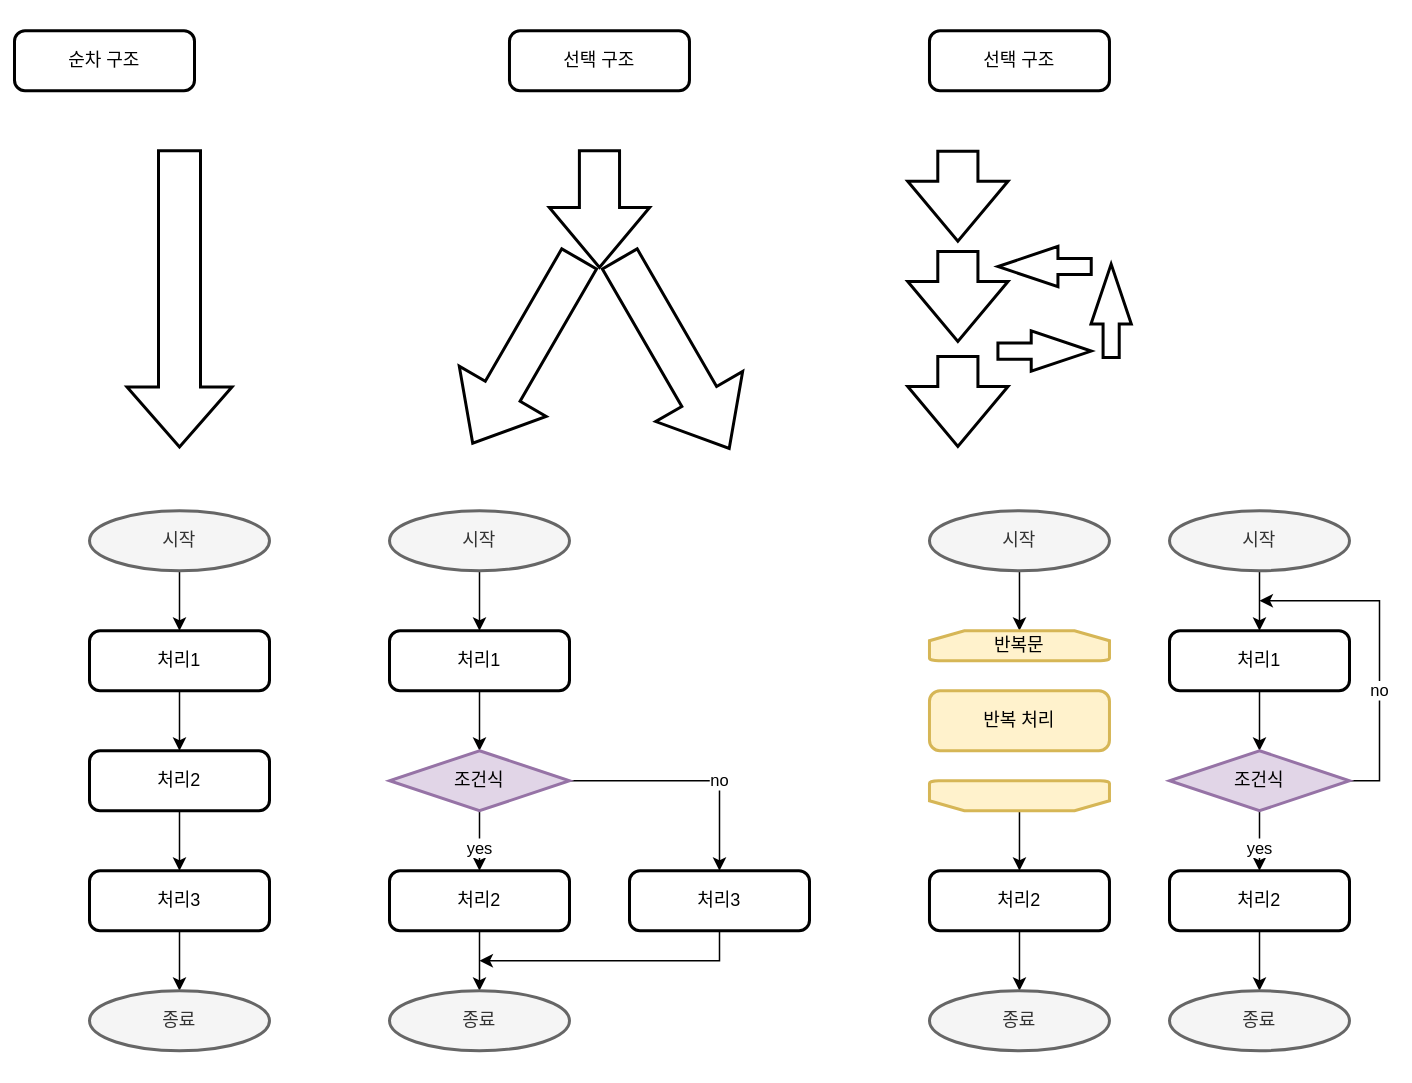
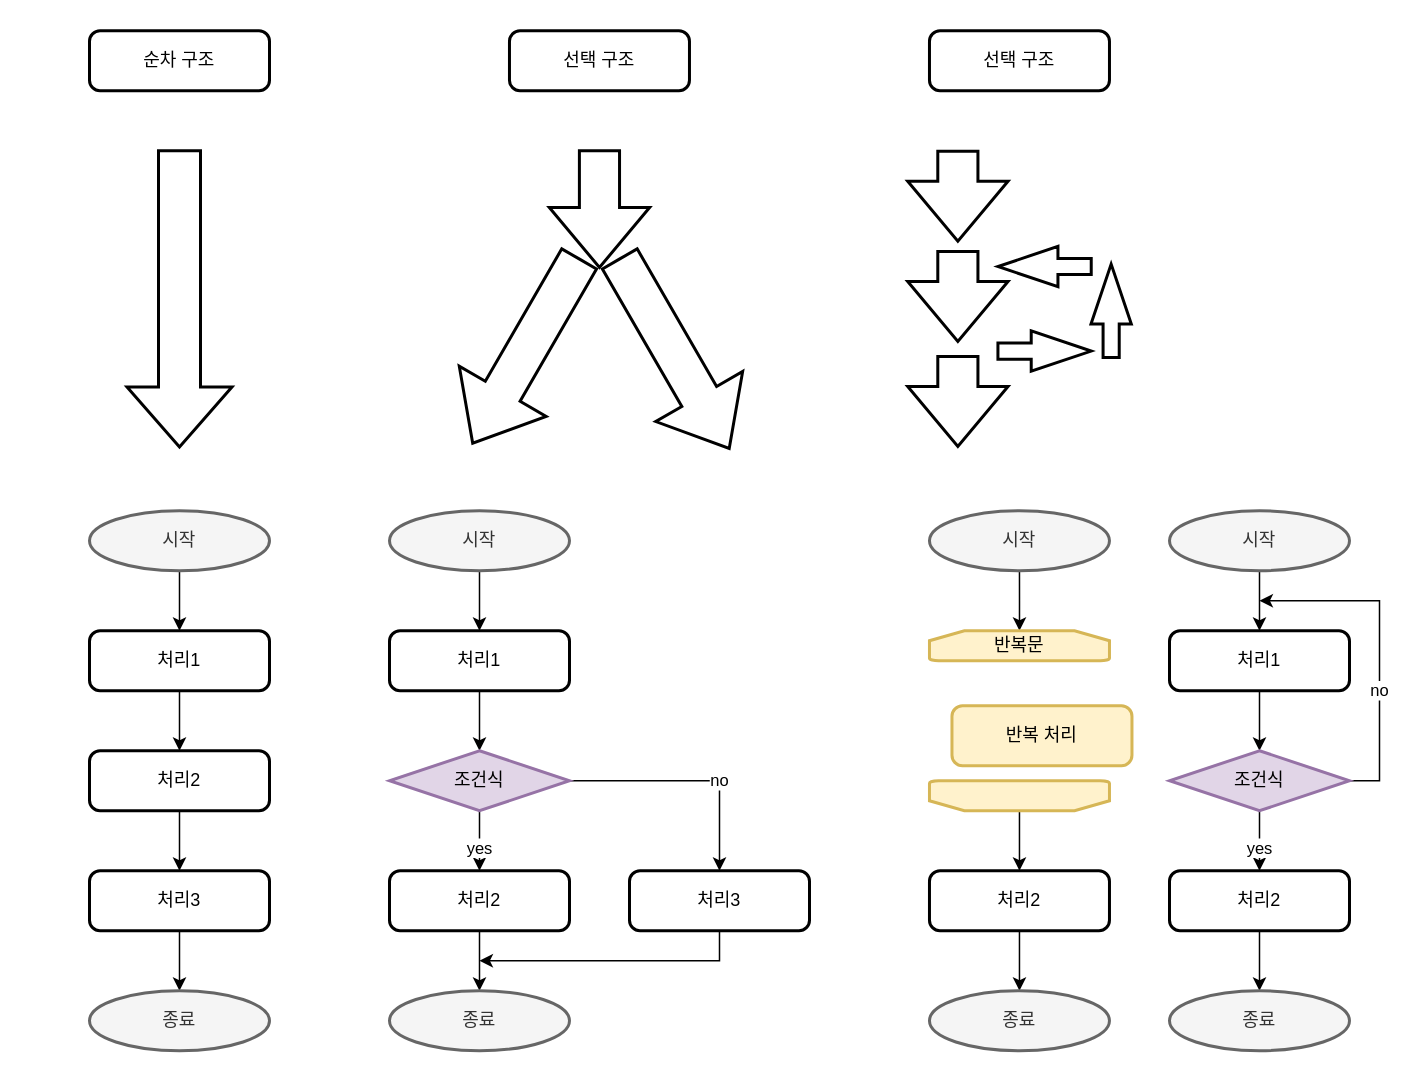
(104, 61) -> (179, 61)
(1019, 721) -> (1042, 736)
